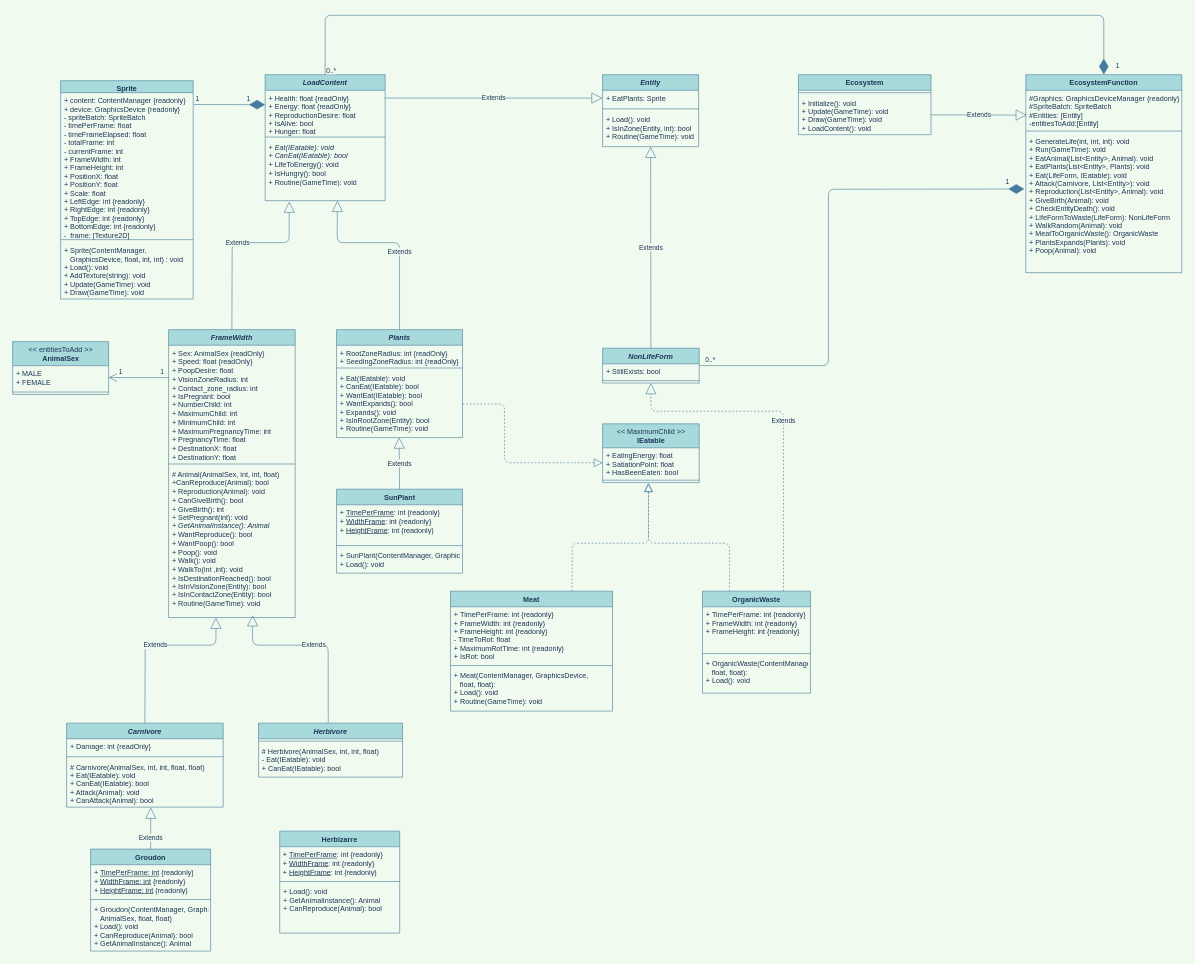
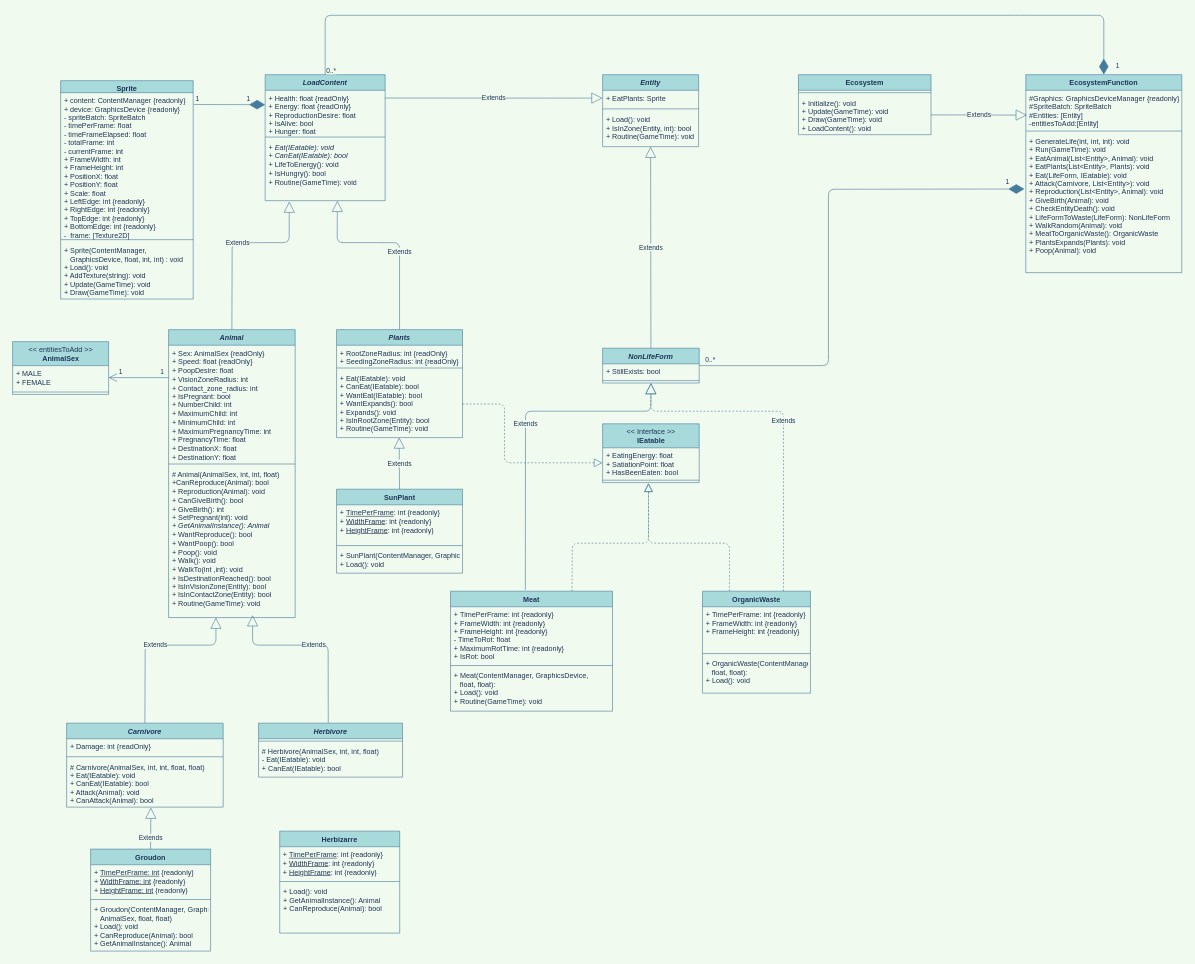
(231, 338) -> (231, 338)
(651, 437) -> (651, 437)
none -> (525, 439)
